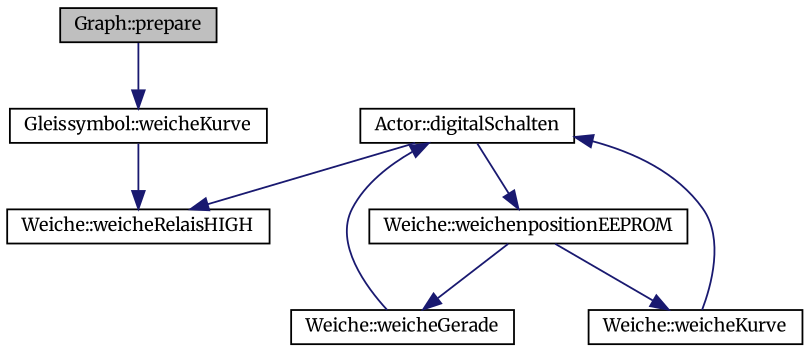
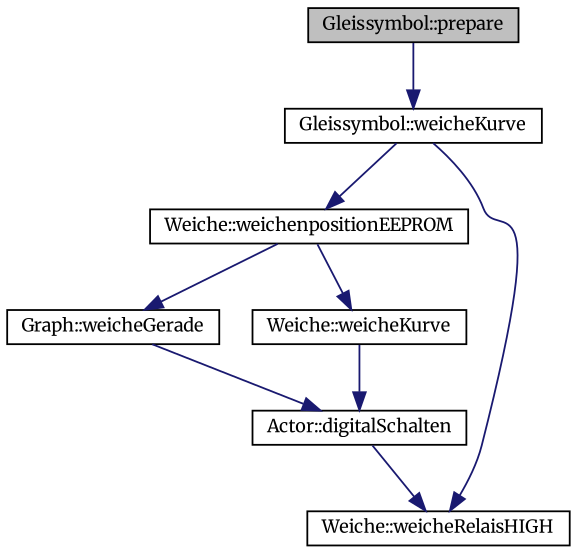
(138, 25) -> (413, 25)
(493, 169) -> (368, 170)
(403, 327) -> (113, 327)
